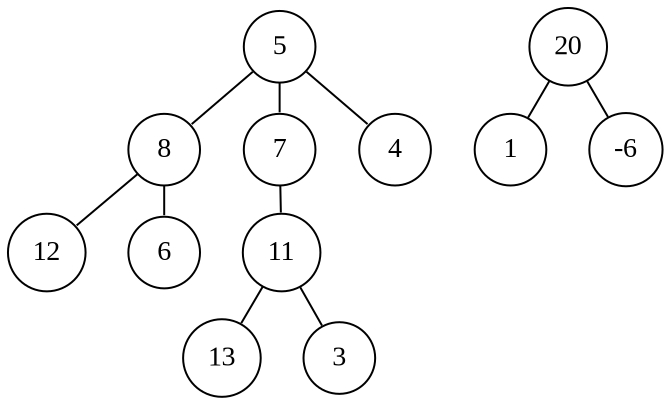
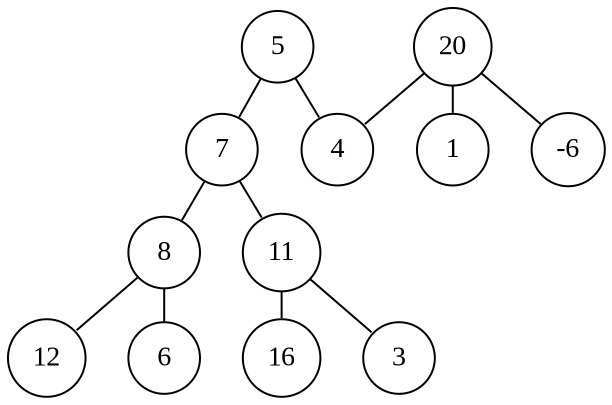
(222, 98) -> (193, 201)
none -> (395, 99)
(222, 358) -> (282, 358)
